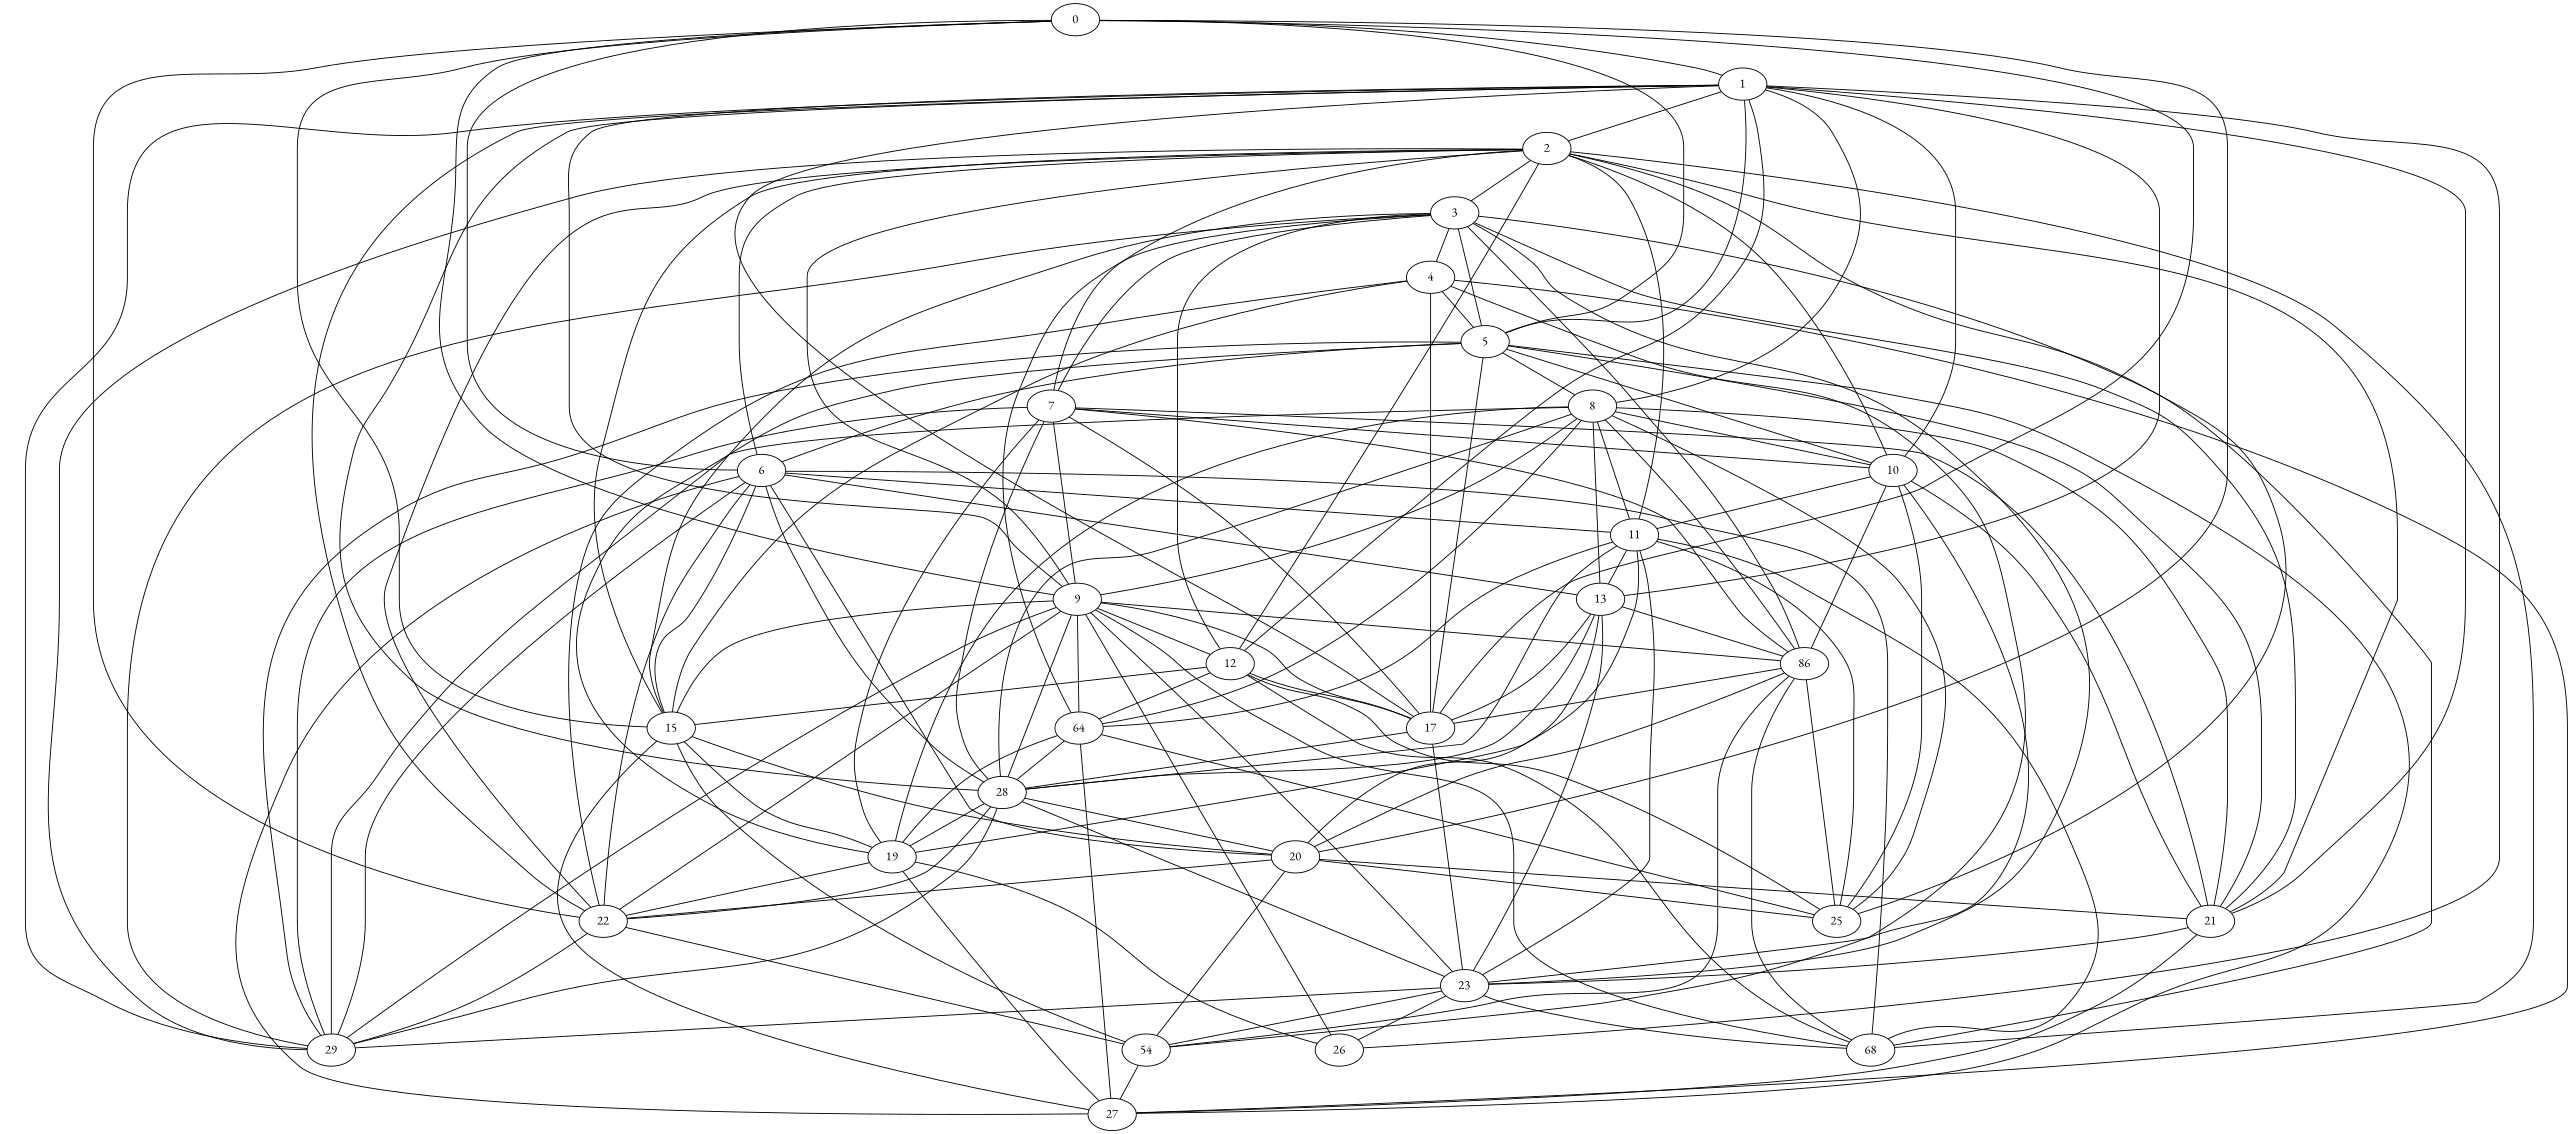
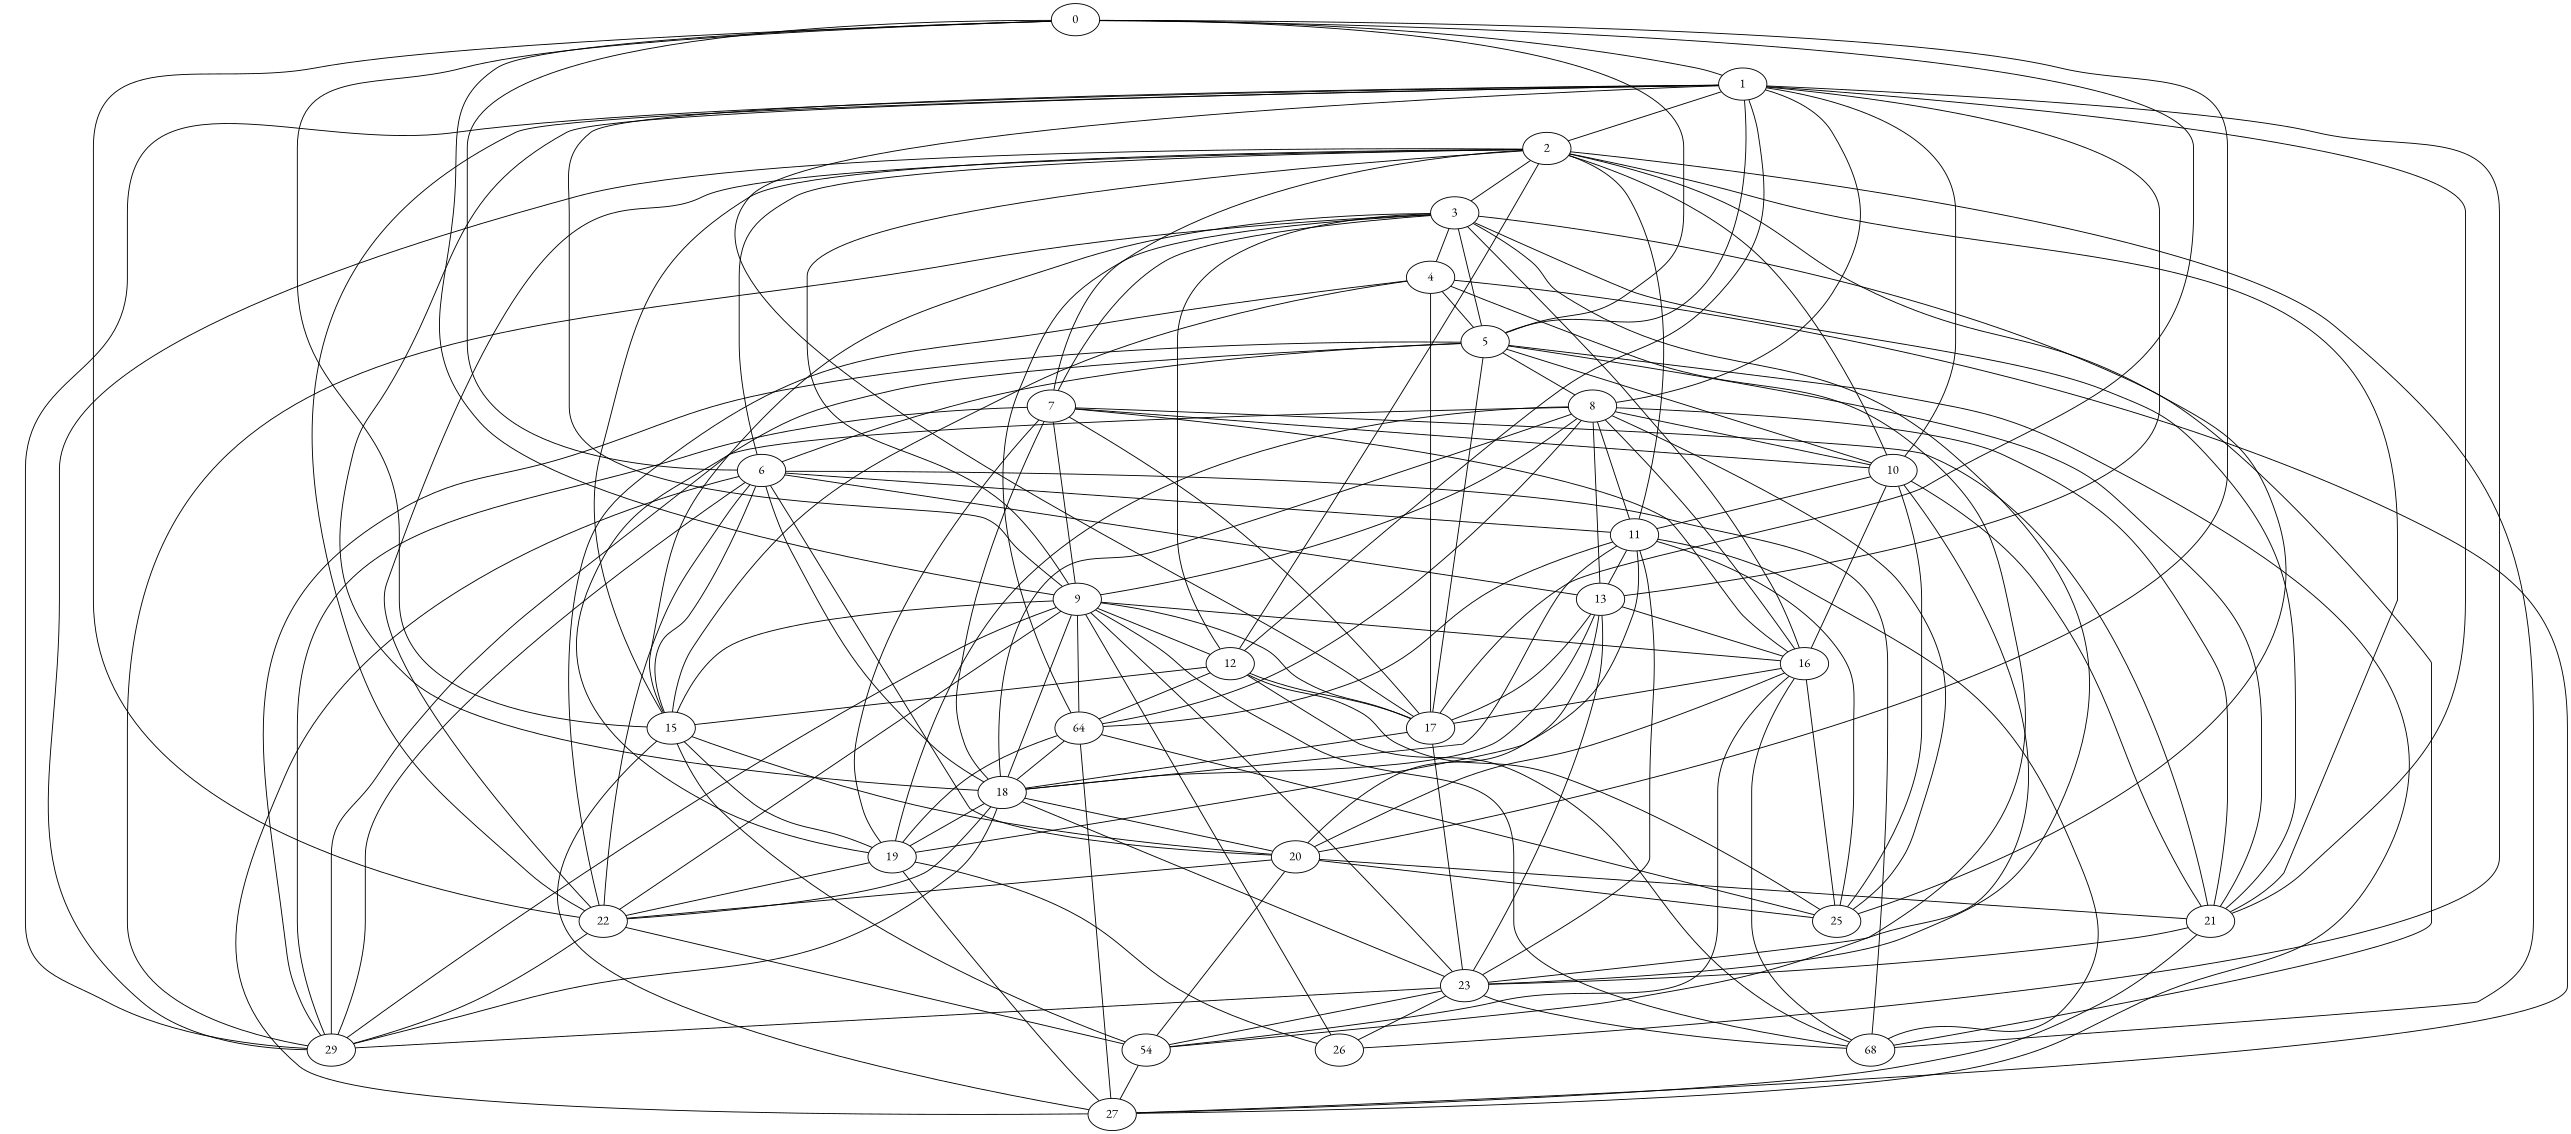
(1804, 664) -> (1804, 664)
(1002, 792) -> (1002, 792)
